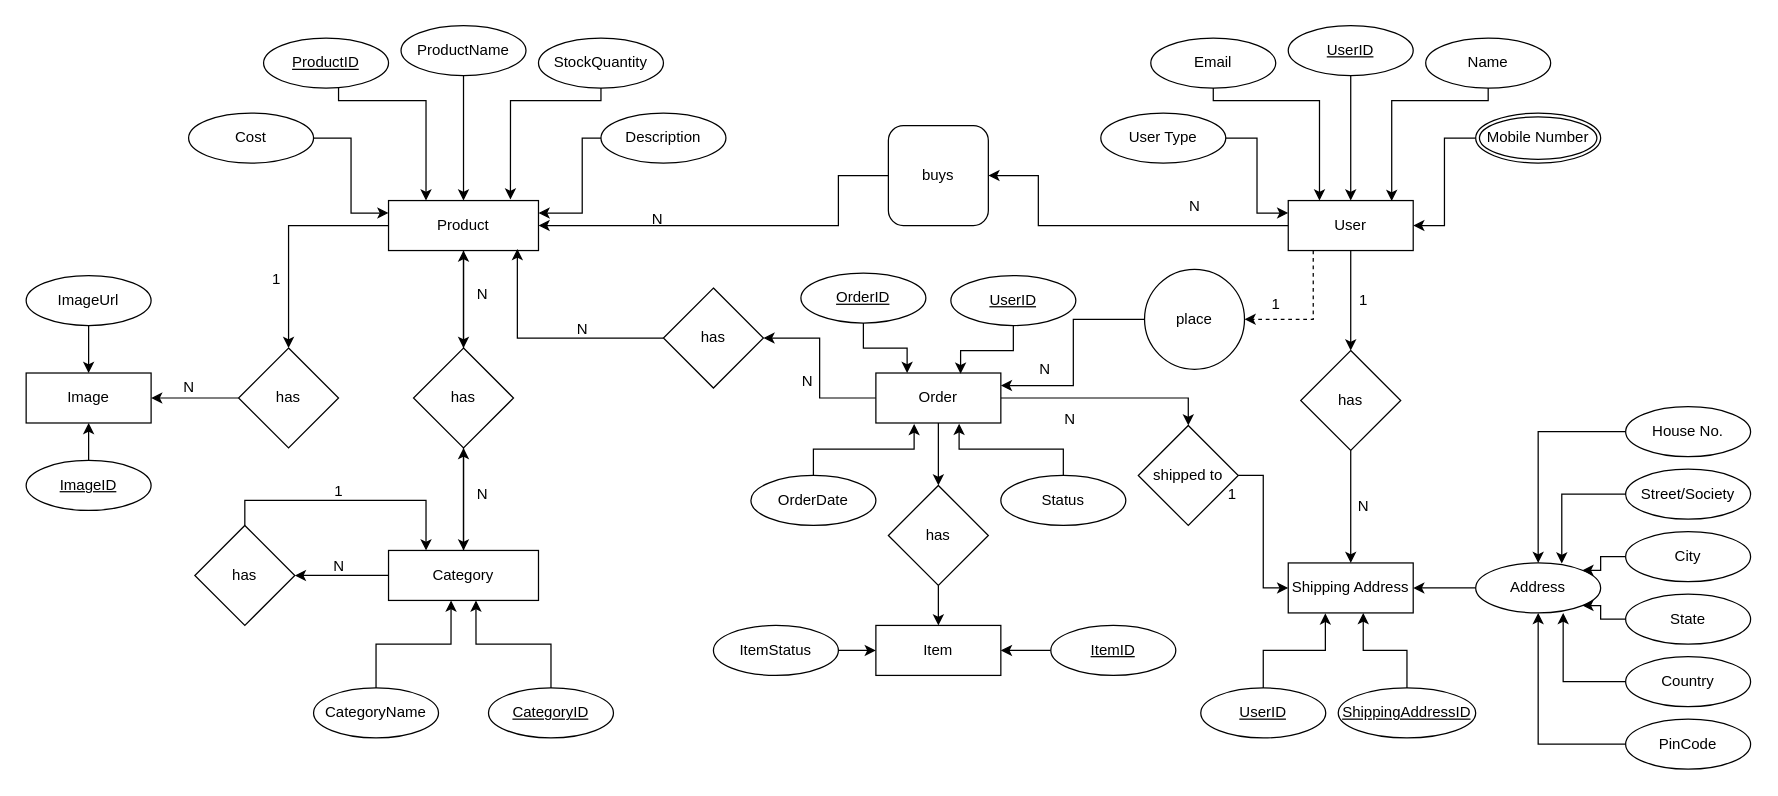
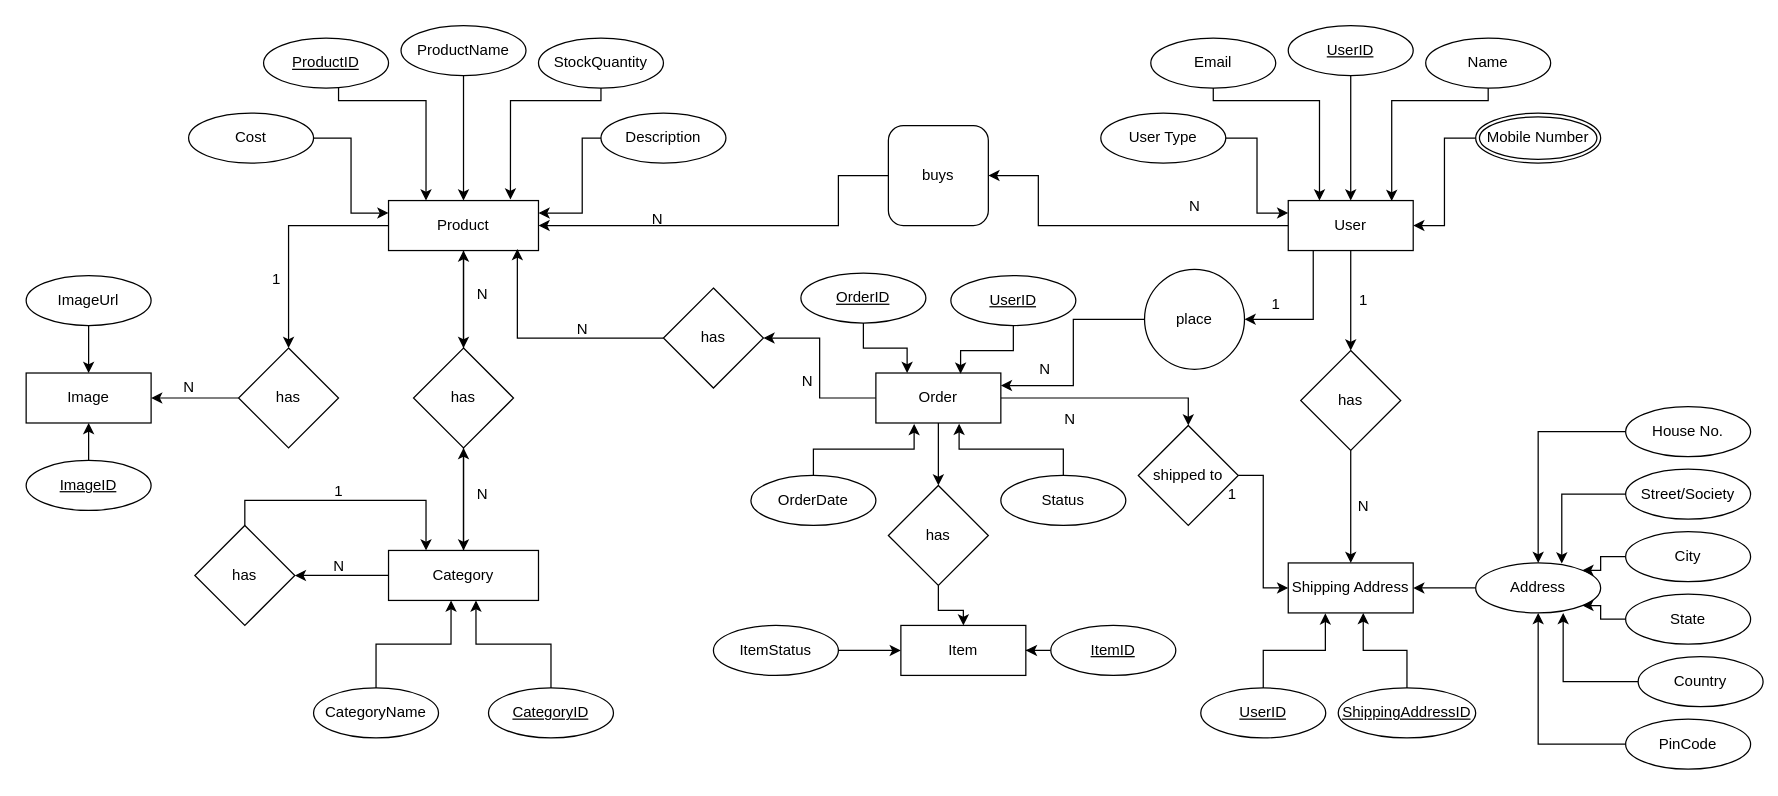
(1313, 315) -> (1313, 315)
(938, 651) -> (963, 651)
(1688, 682) -> (1701, 682)
